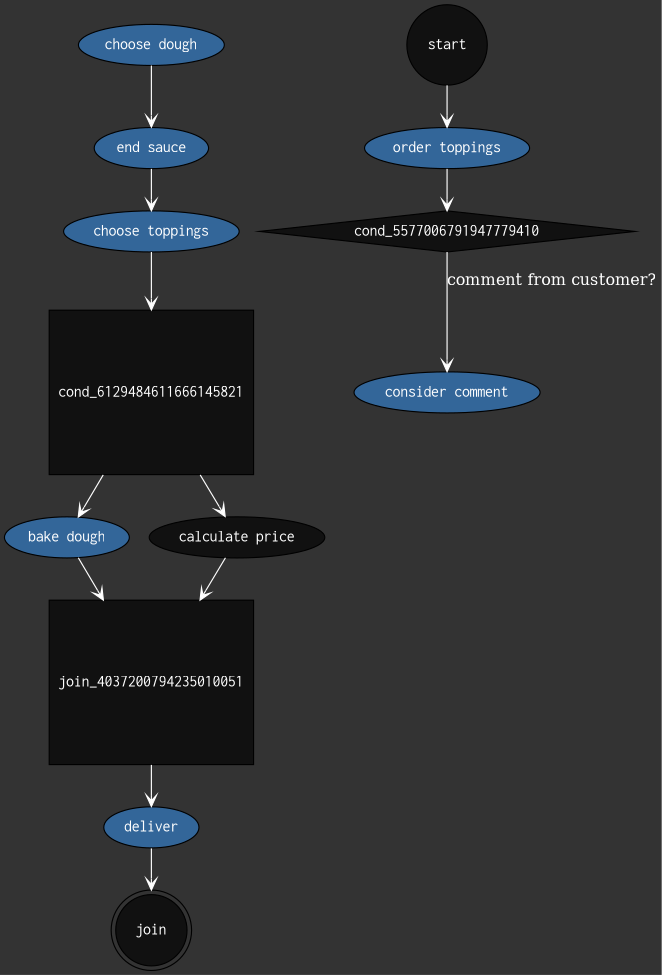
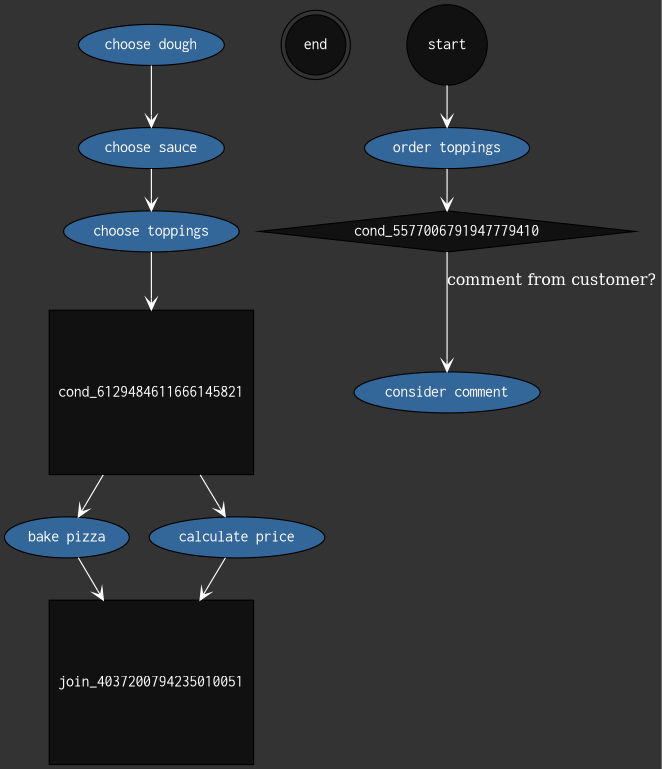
(151, 148) -> (151, 148)
(67, 537) -> (67, 537)
(237, 537) -> (237, 537)
(151, 827) -> none
(151, 930) -> (316, 45)
